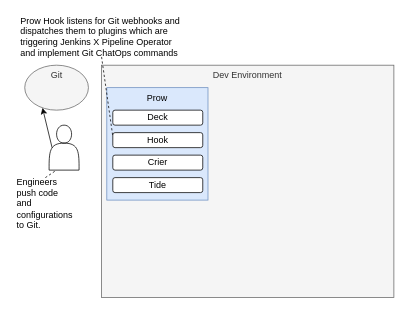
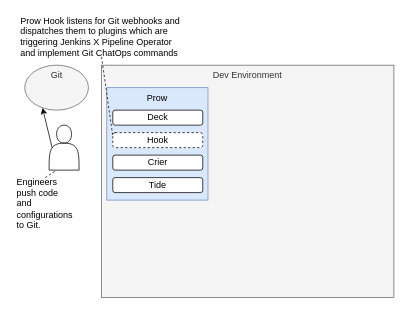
(158, 140) -> (158, 140)
